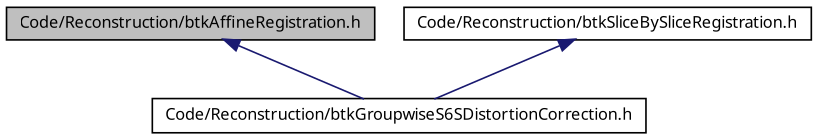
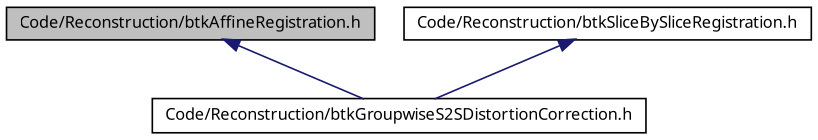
(399, 116) -> (399, 116)
